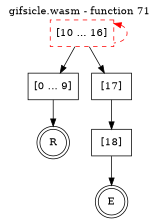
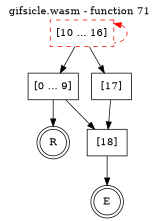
none -> (78, 112)
